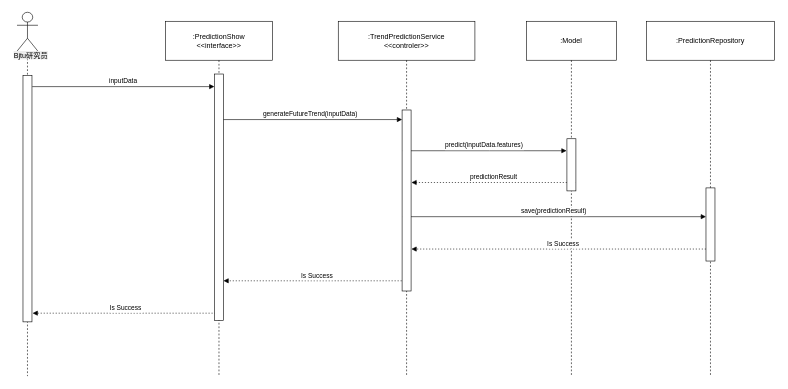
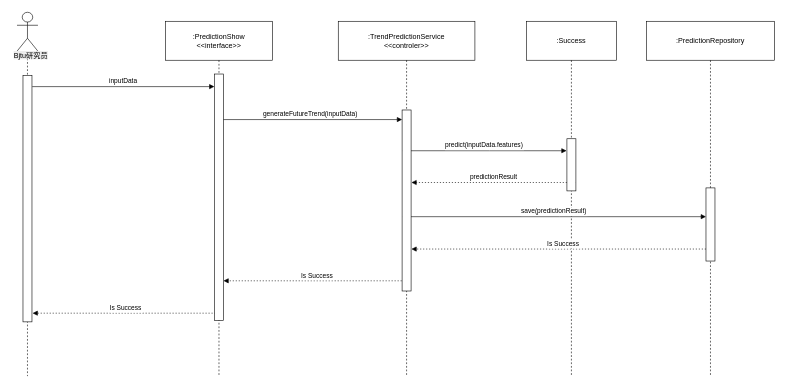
(572, 41) -> (572, 41)
